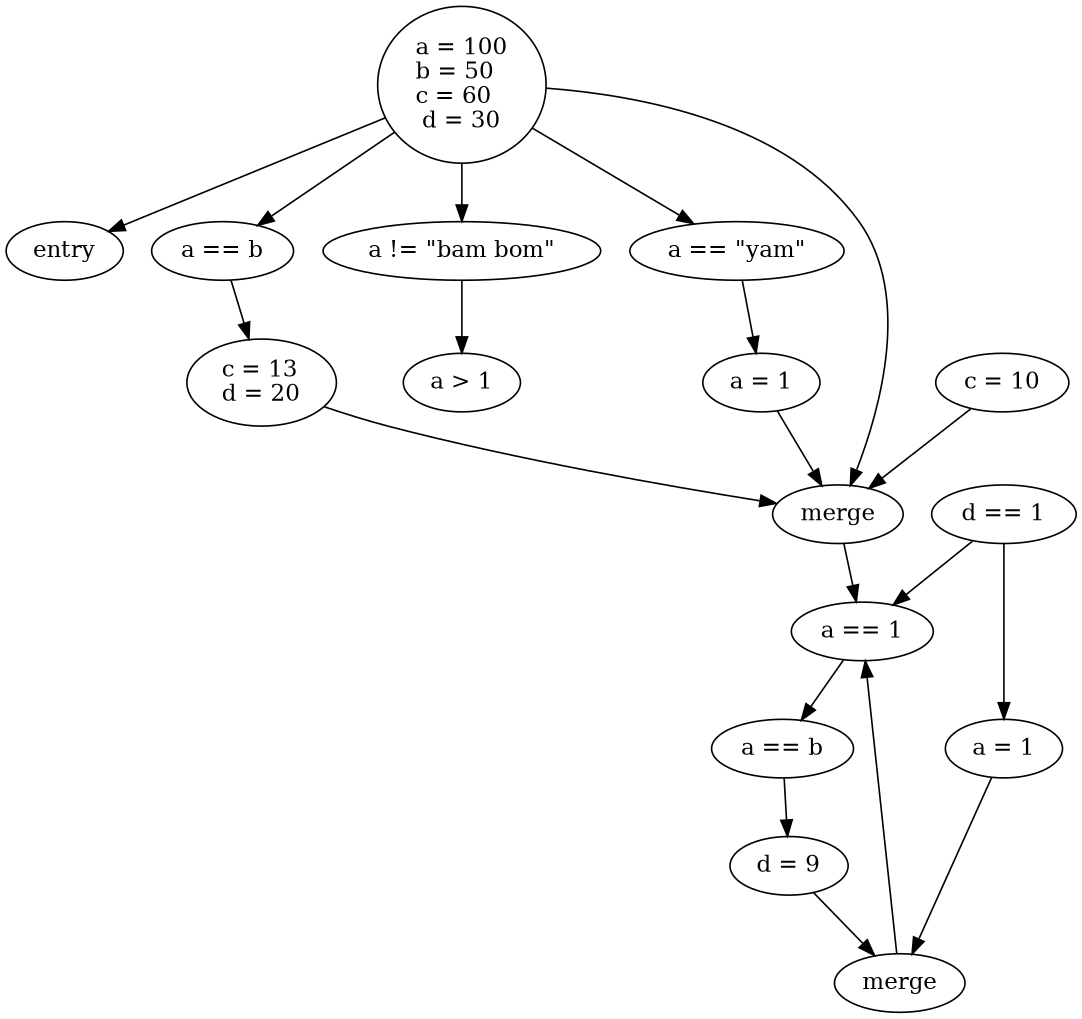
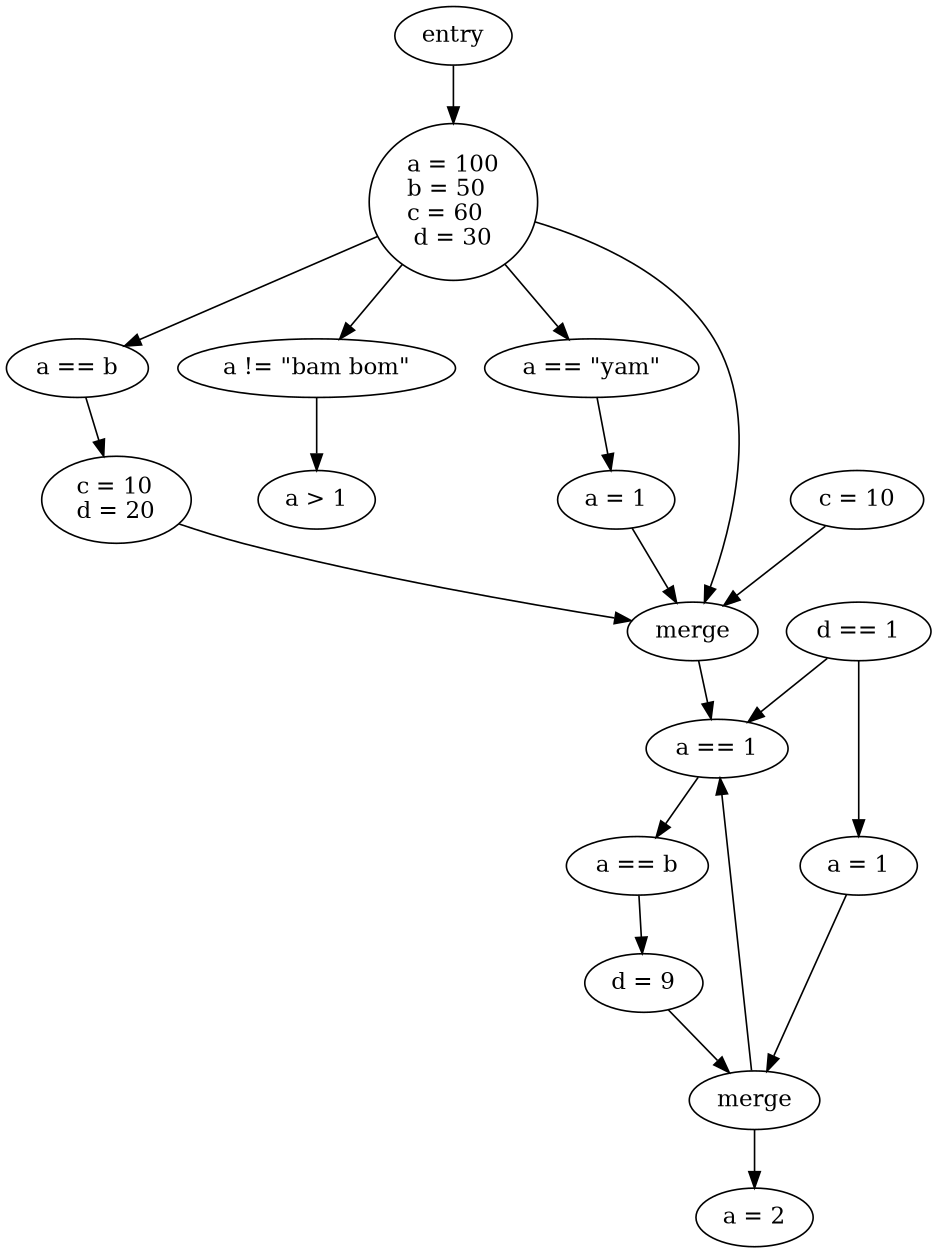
(255, 171) -> (453, 86)
(262, 383) -> (116, 500)
none -> (755, 1217)
